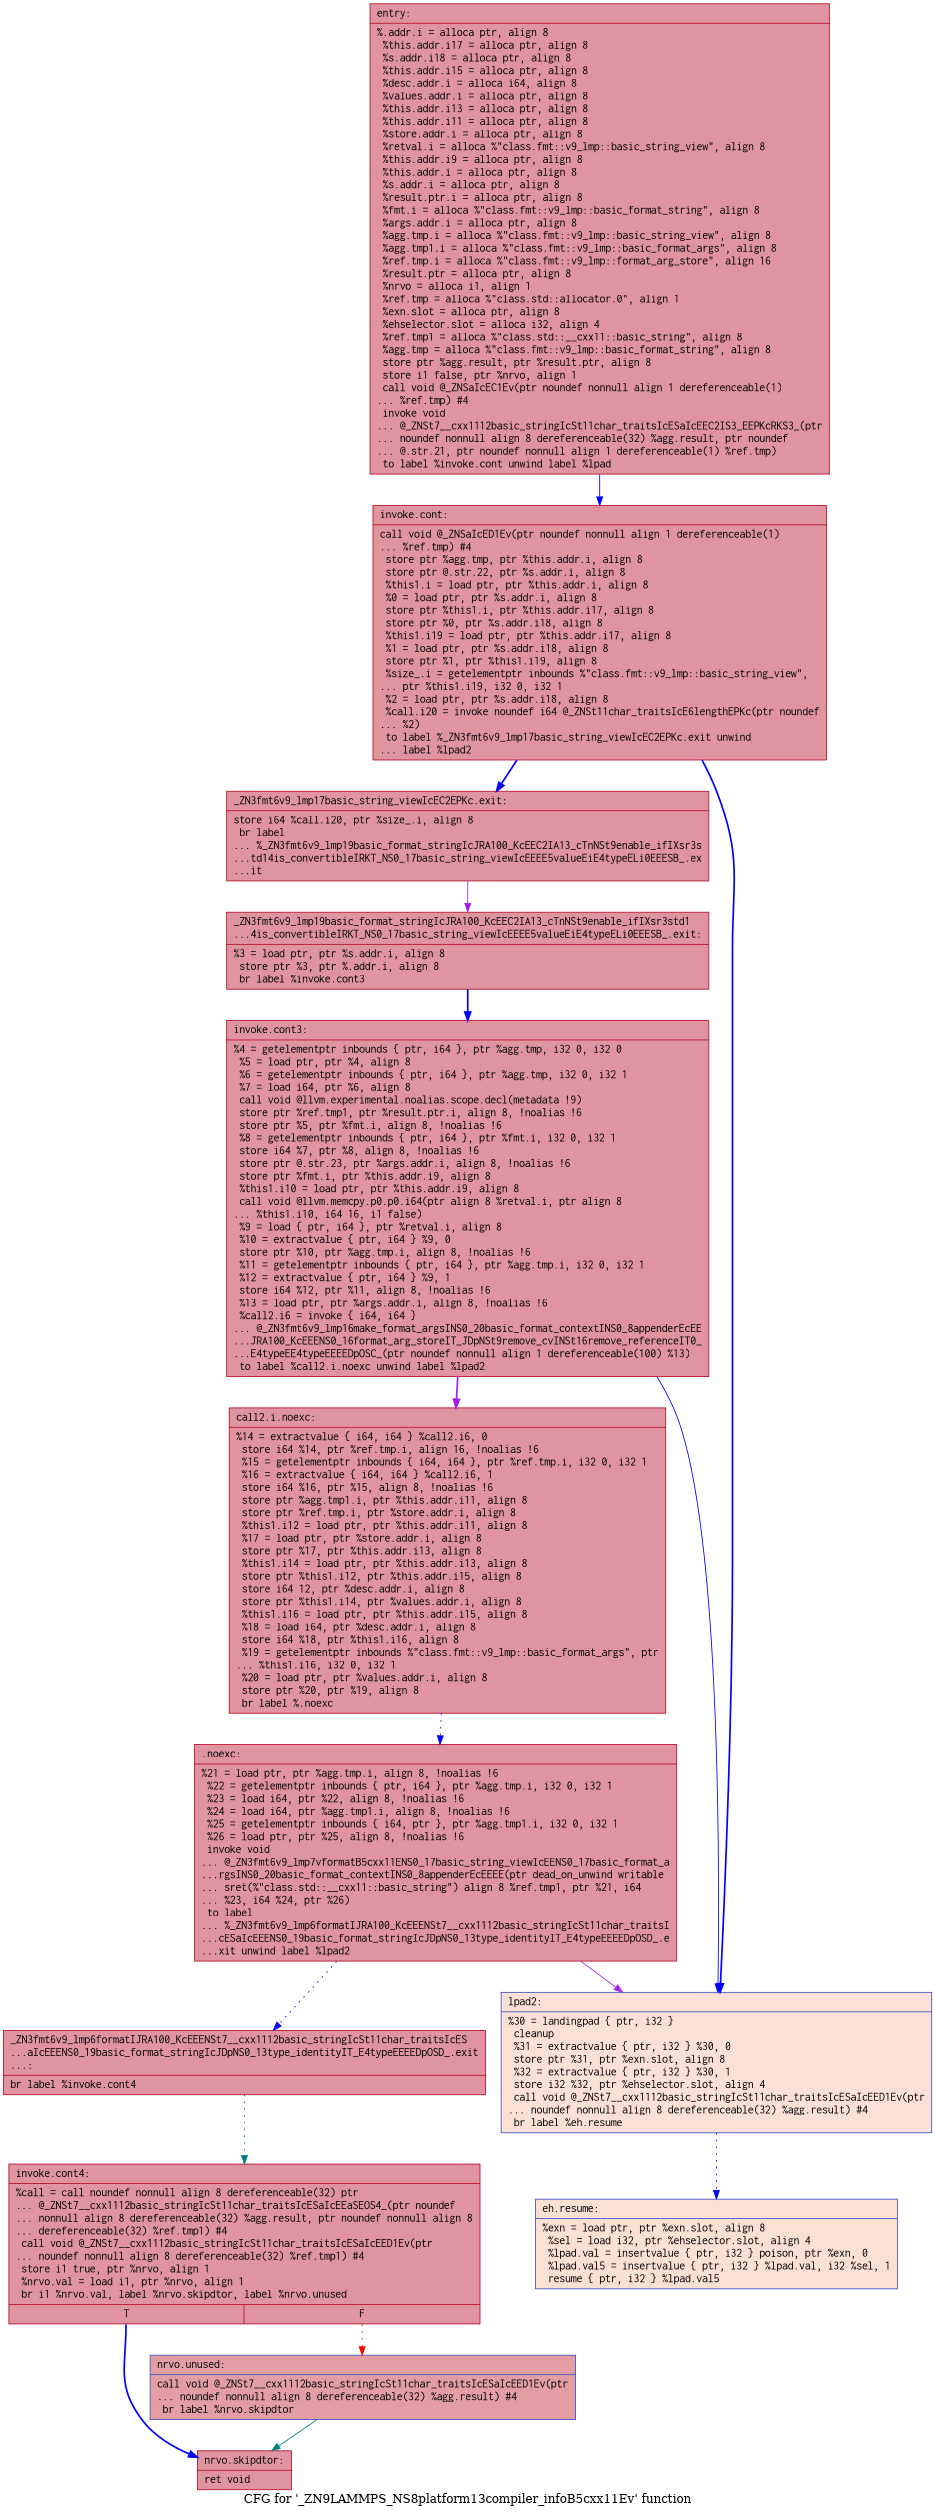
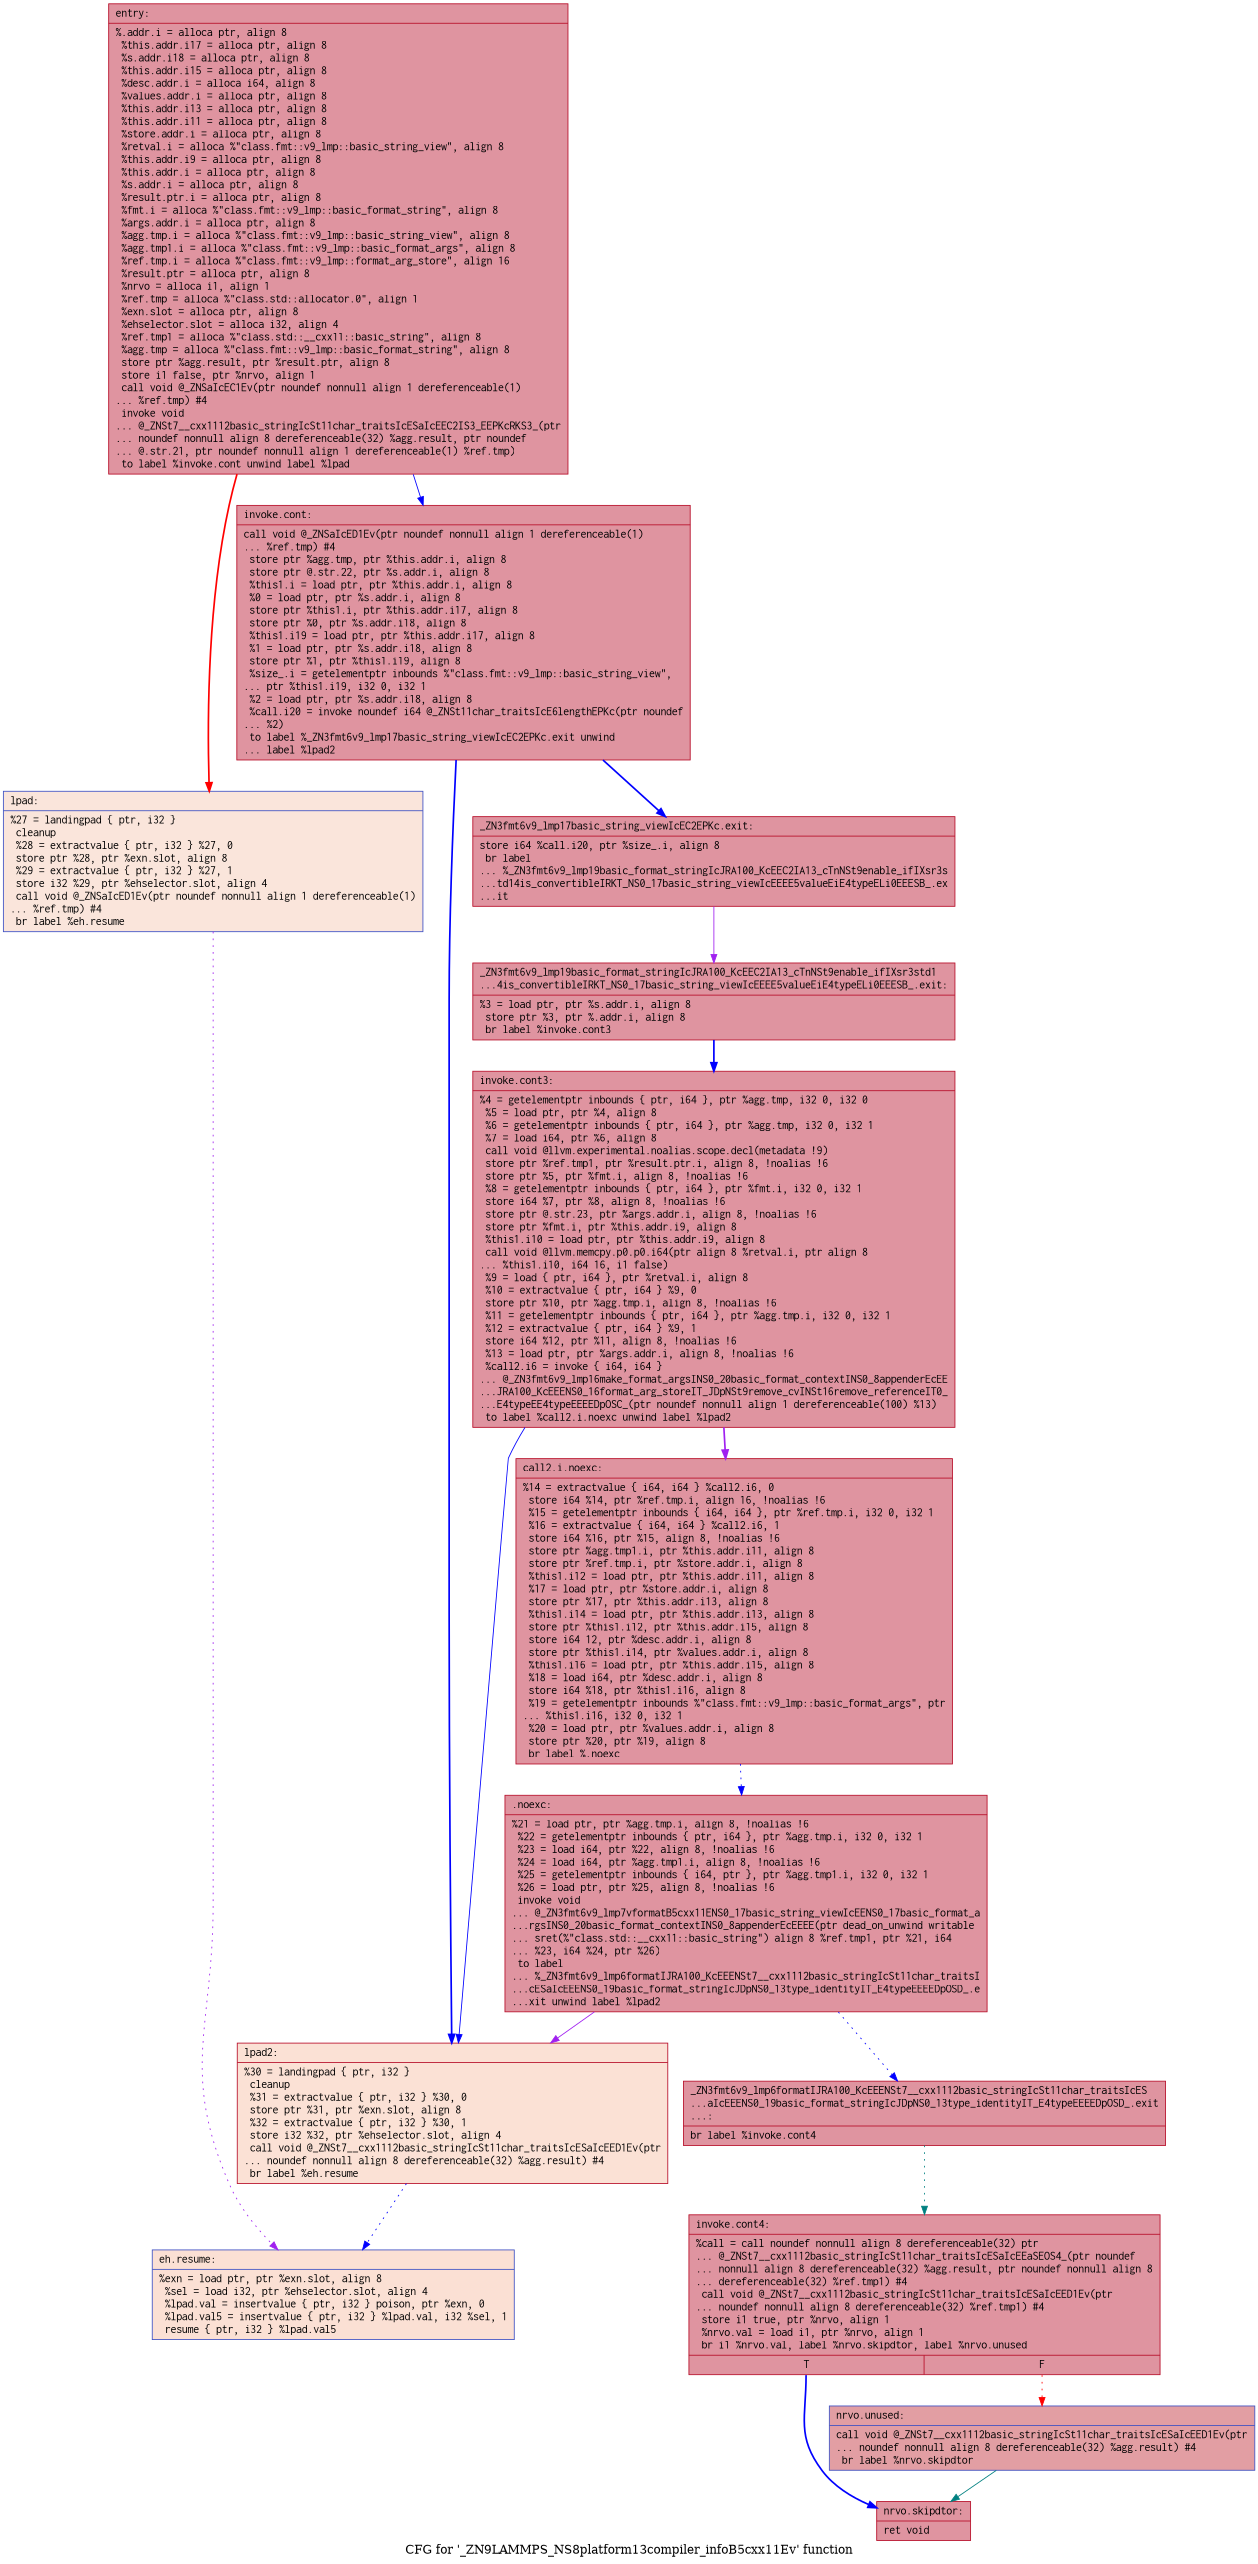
none -> (213, 861)
(716, 2063) -> (453, 2113)
